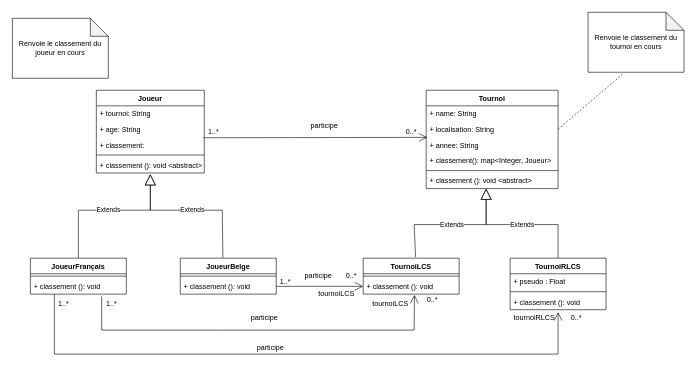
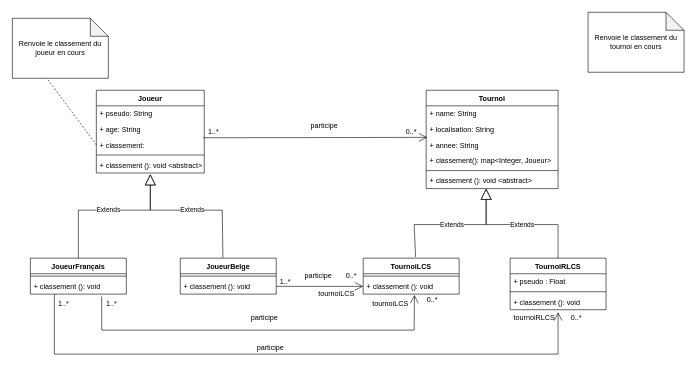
(591, 101) -> none
none -> (71, 111)
(129, 114) -> (128, 114)
